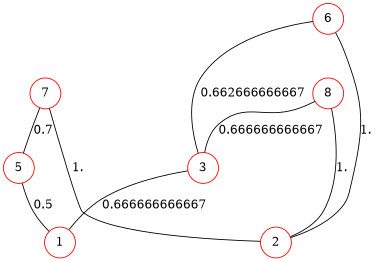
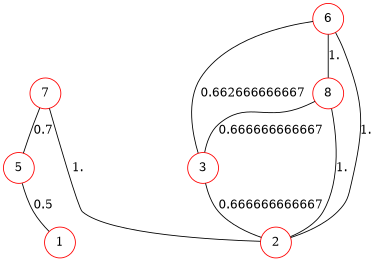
none -> (328, 56)
(122, 189) -> (225, 218)
